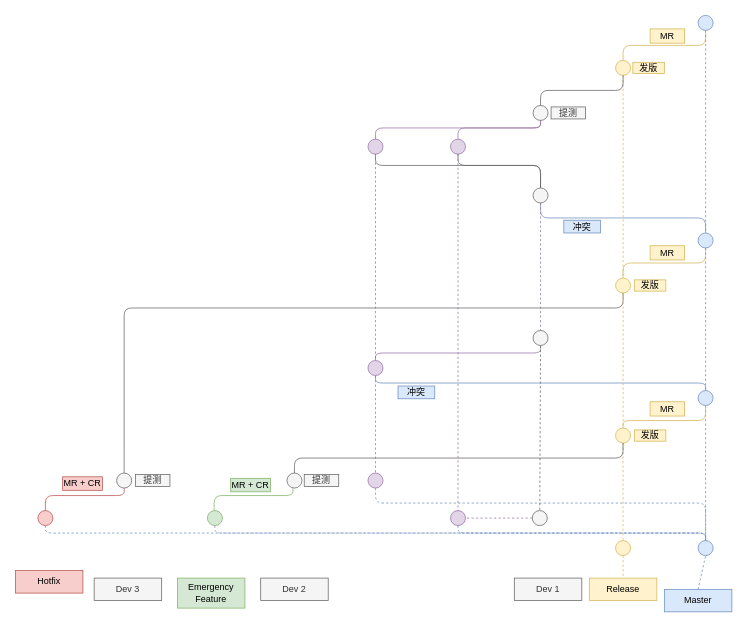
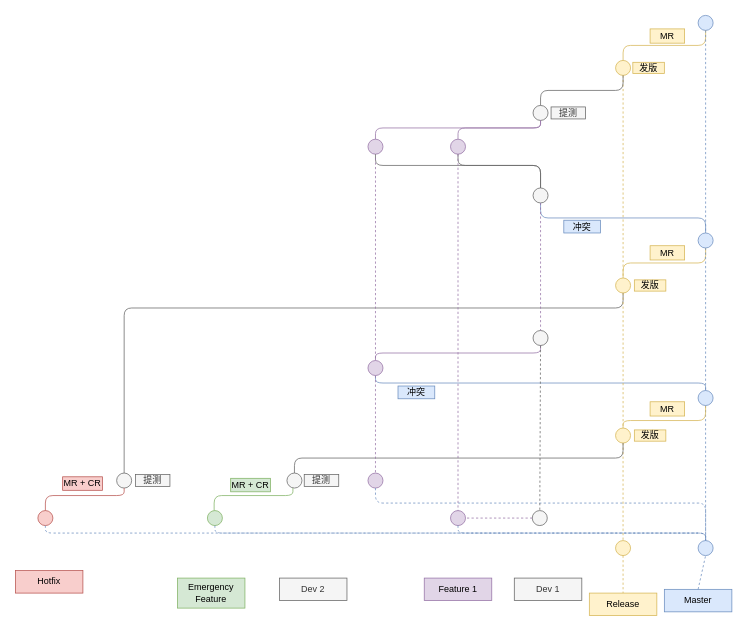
(128, 589) -> none
(294, 589) -> (313, 589)
none -> (458, 589)
(623, 589) -> (623, 604)
